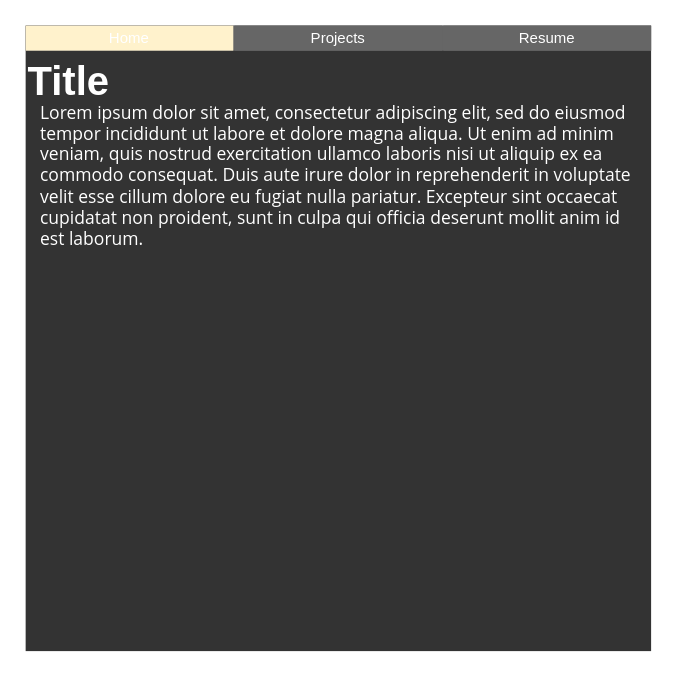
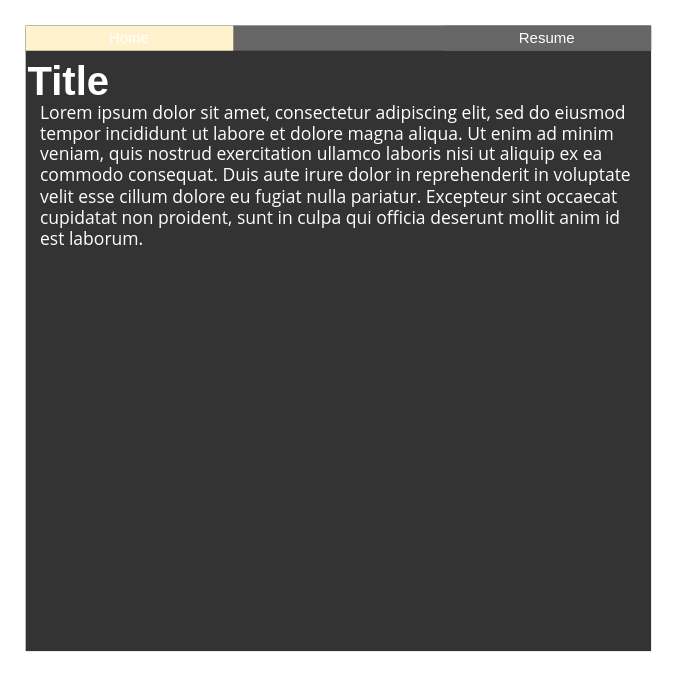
(338, 38) -> none
